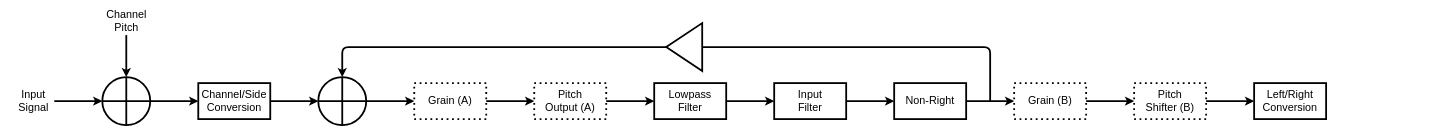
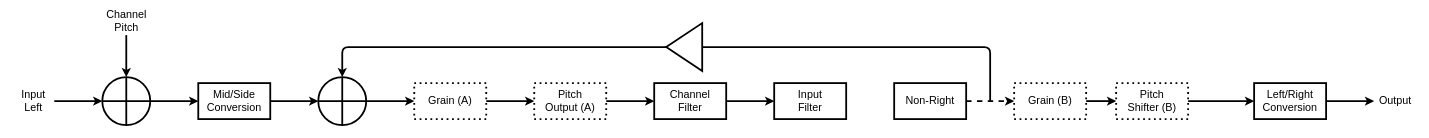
(34, 101) -> (34, 101)
(234, 101) -> (234, 101)
(690, 101) -> (690, 101)
(867, 101) -> none
(988, 101) -> (988, 101)
(1170, 101) -> (1152, 101)
none -> (1347, 101)
none -> (1395, 101)
